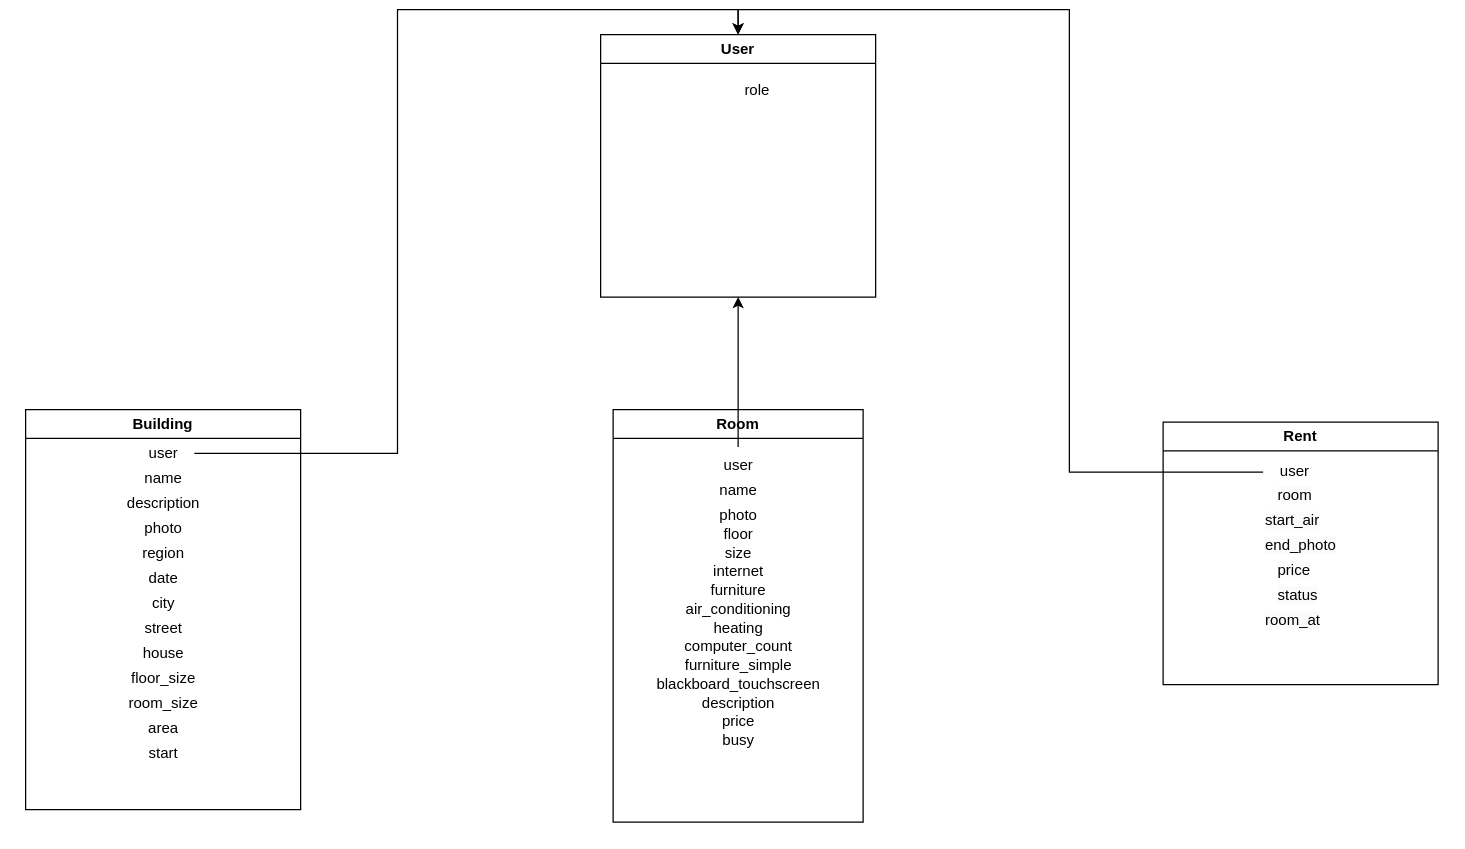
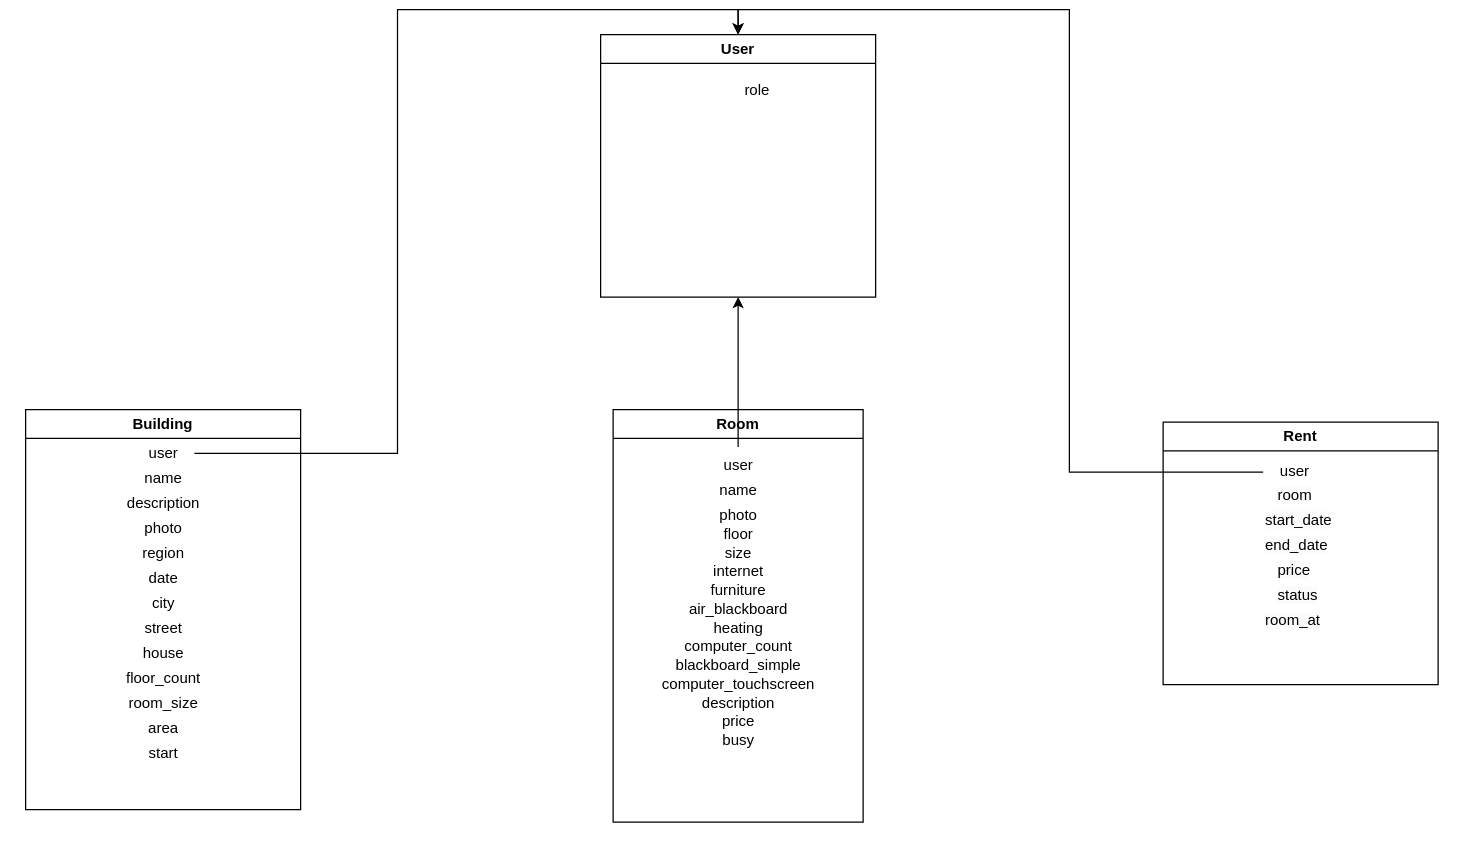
(1301, 521) -> (1302, 530)
(1302, 555) -> (1299, 546)
(739, 609) -> (739, 609)
(739, 666) -> (739, 666)
(164, 678) -> (164, 678)
(739, 684) -> (739, 684)
